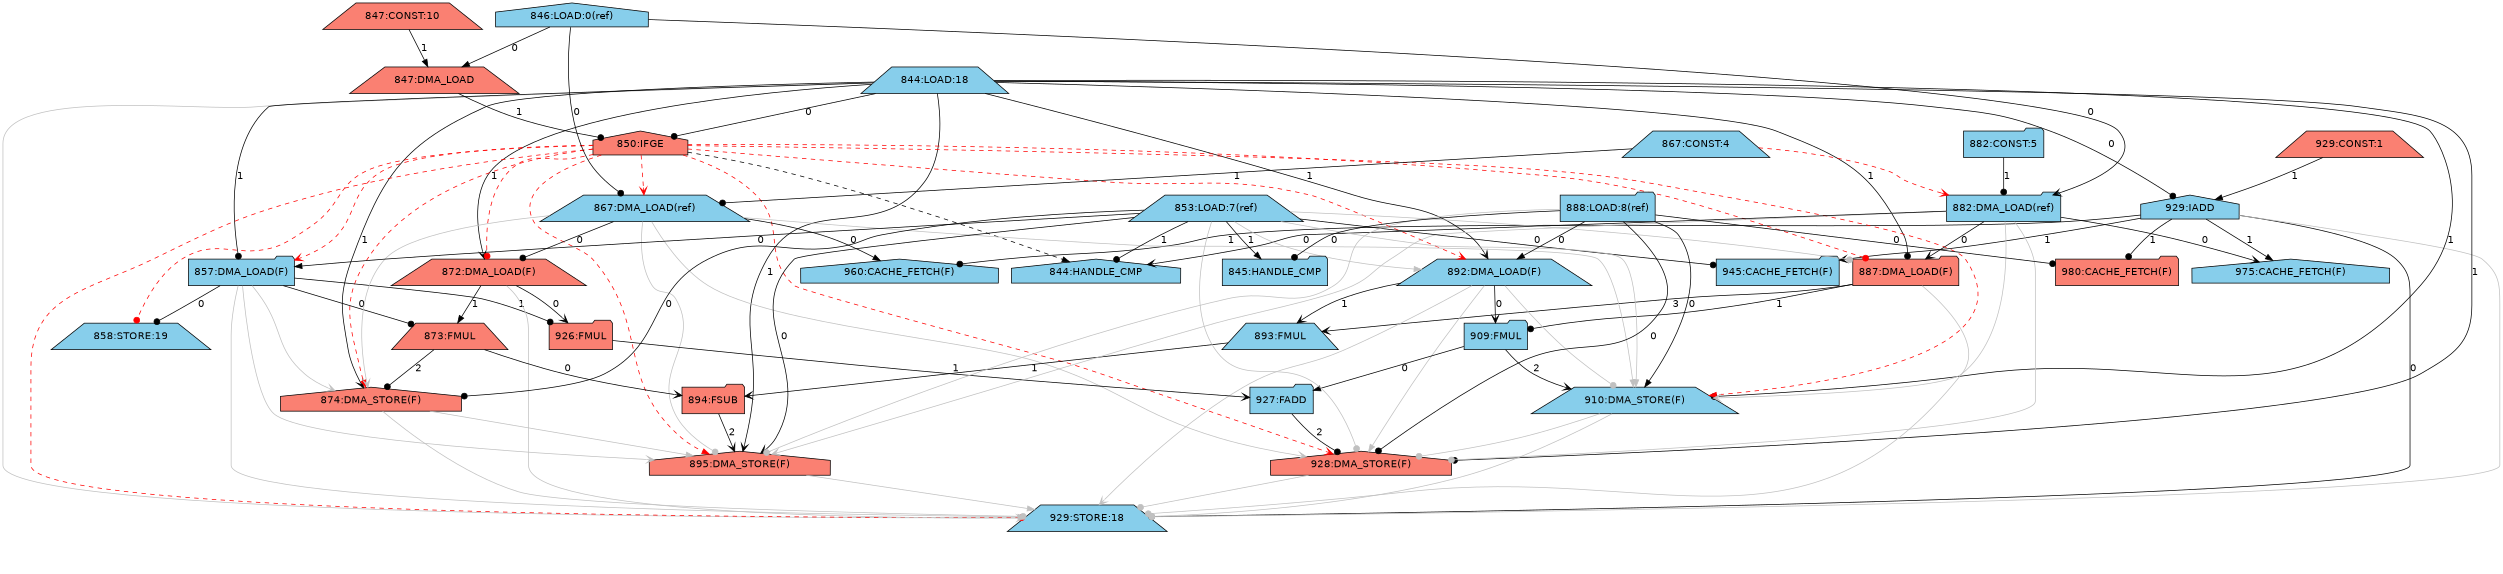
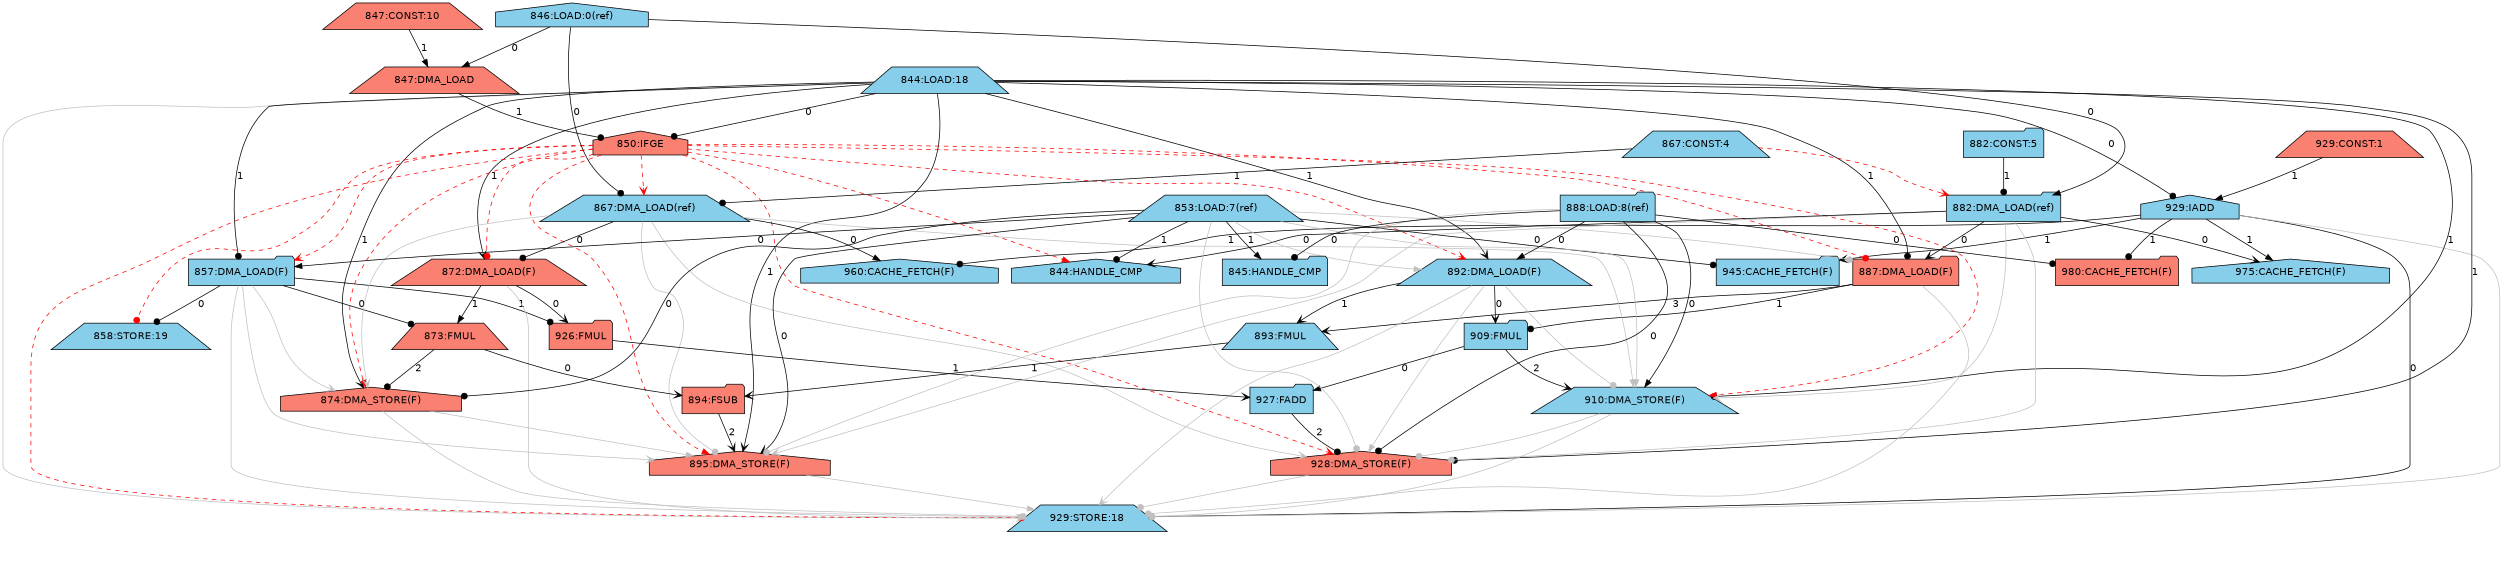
(1436, 56) -> (1436, 56)
(887, 201) -> (887, 201)
